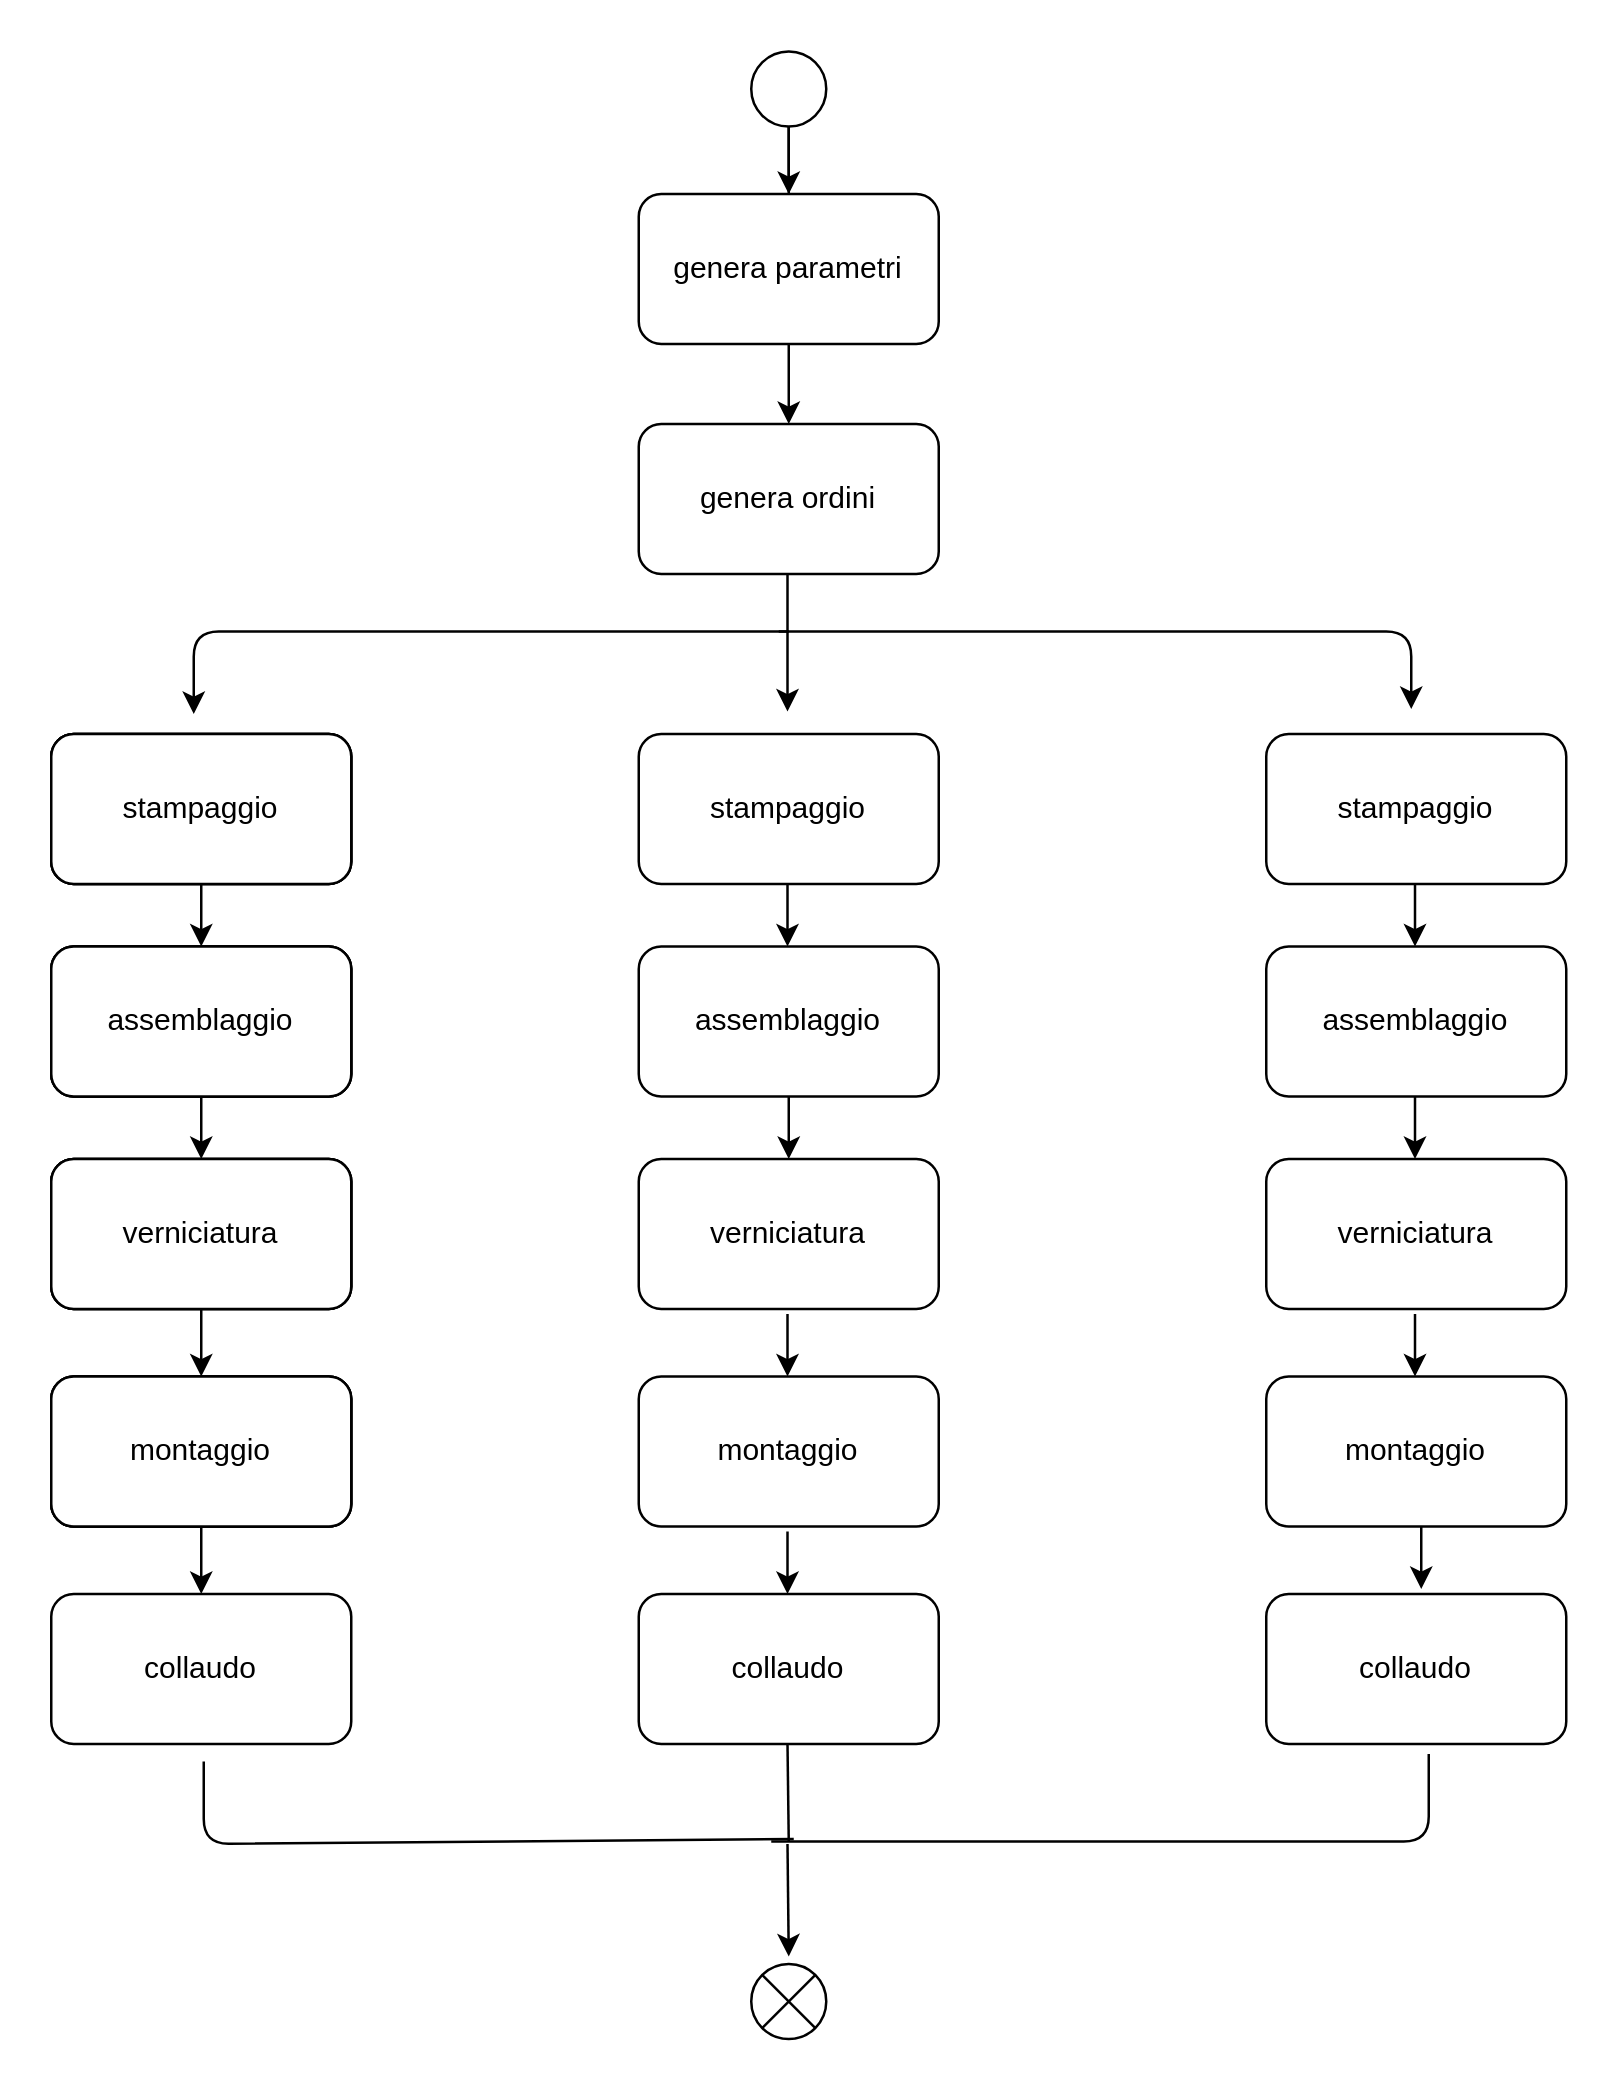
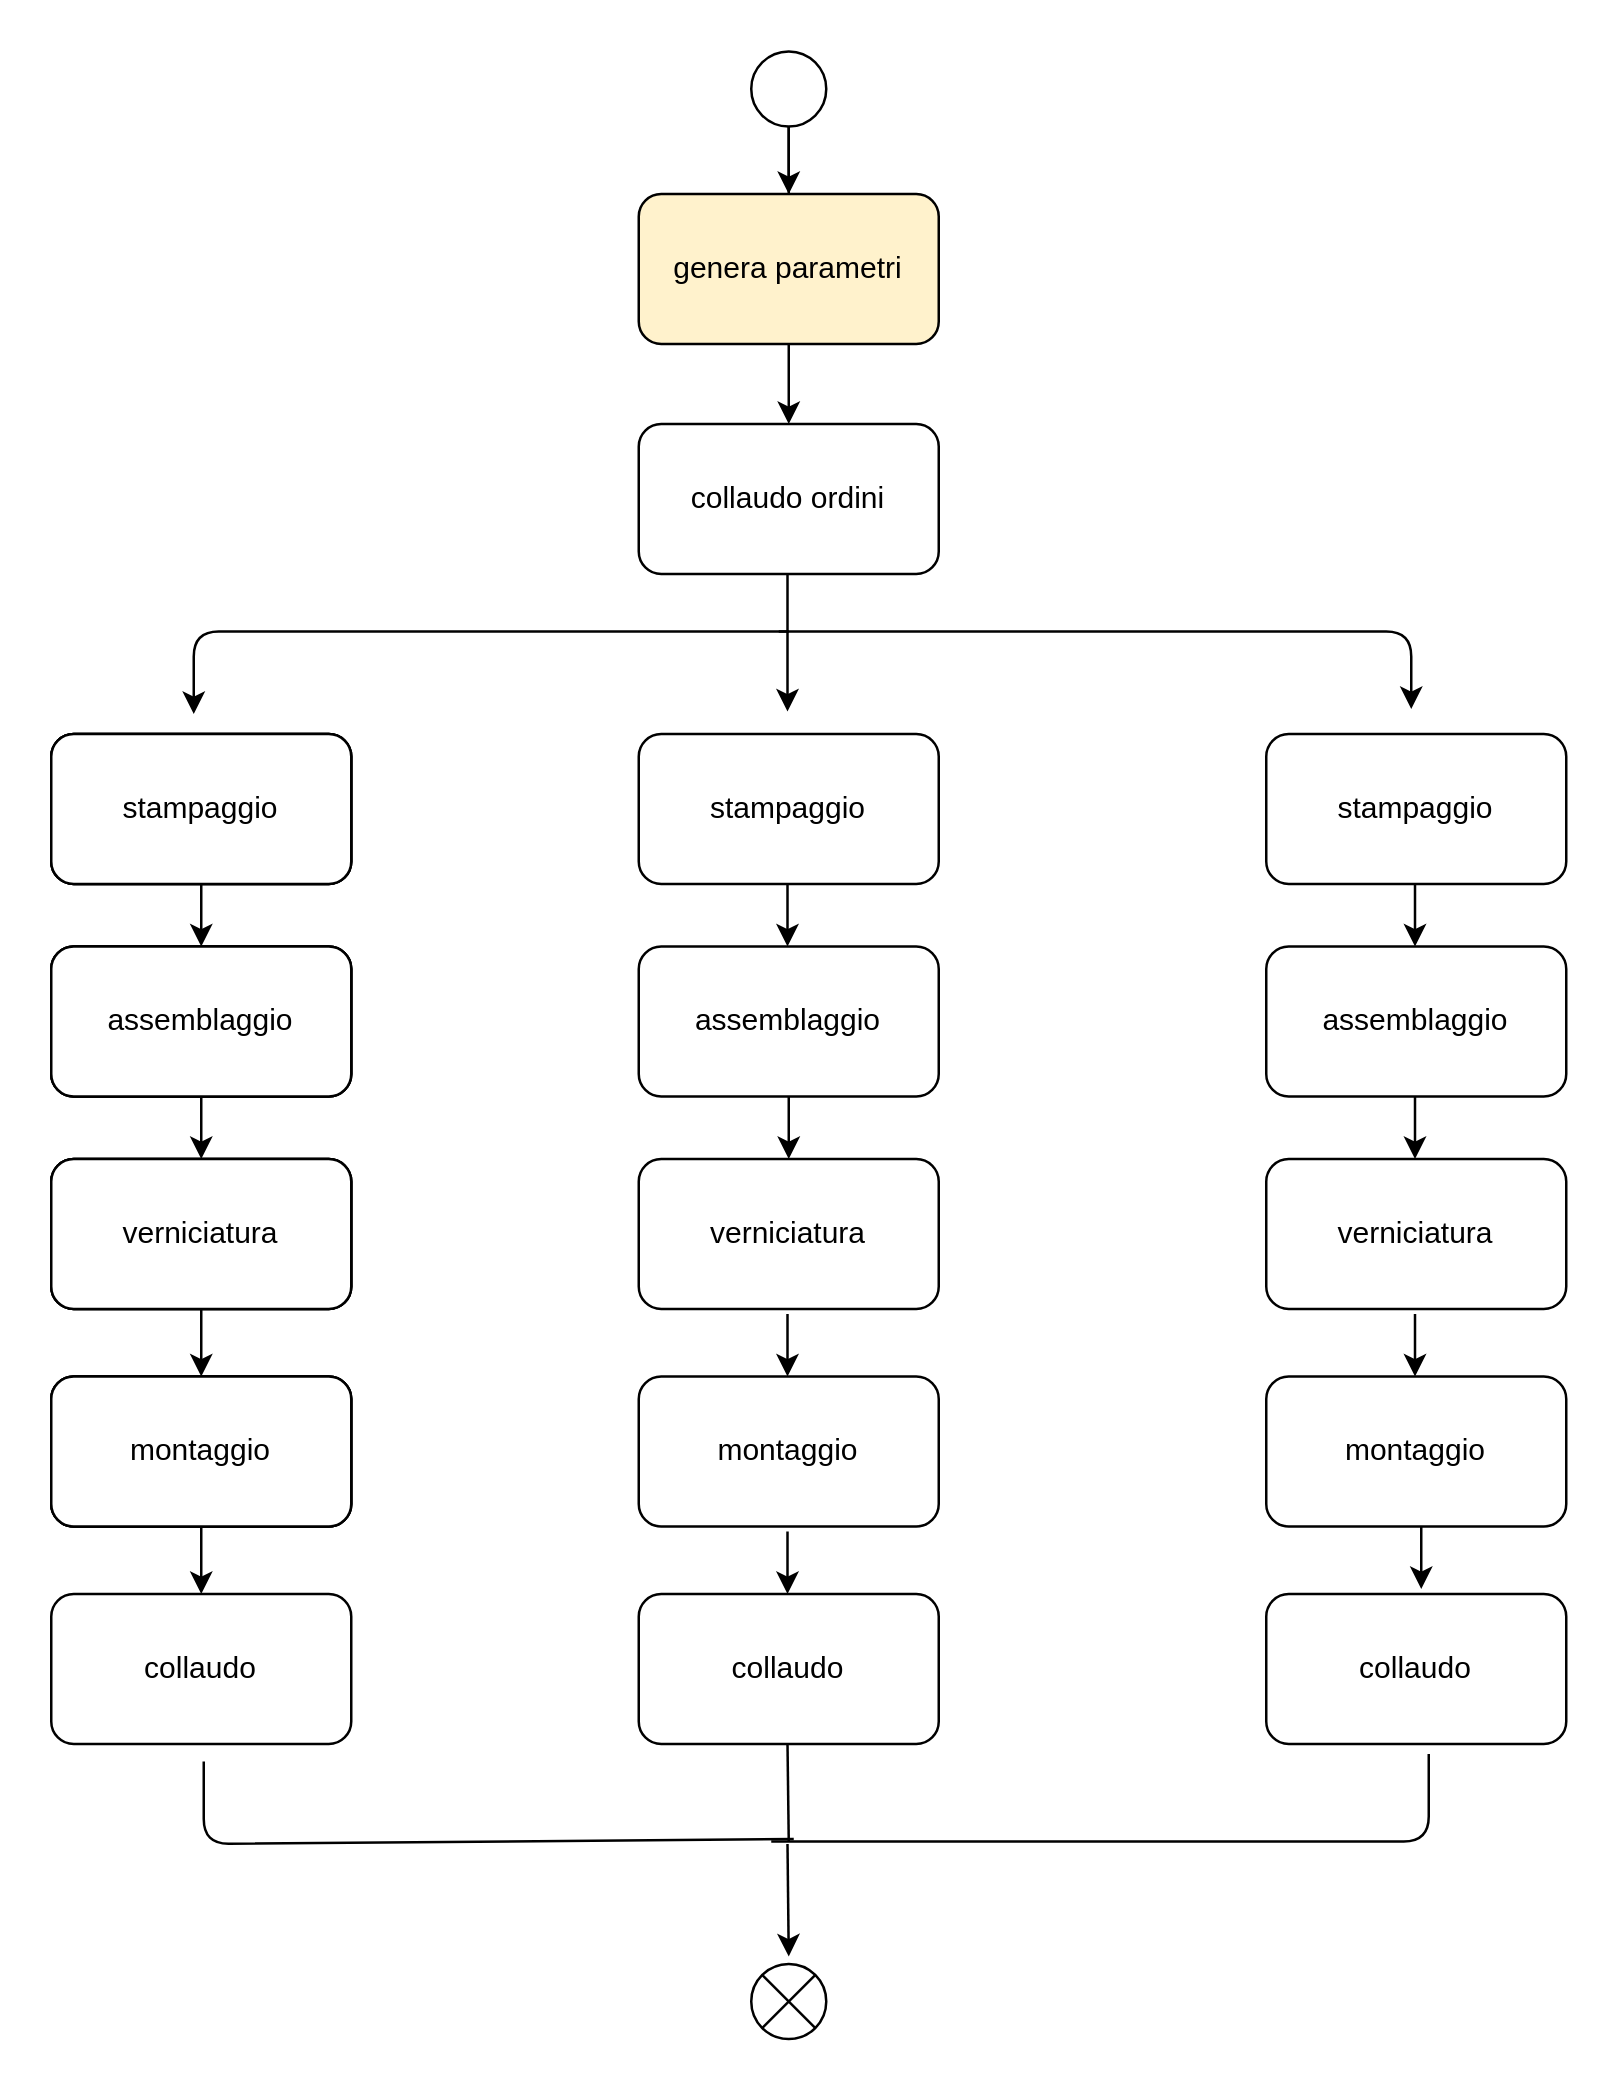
(789, 269) -> (789, 269)
(789, 499) -> (789, 499)
